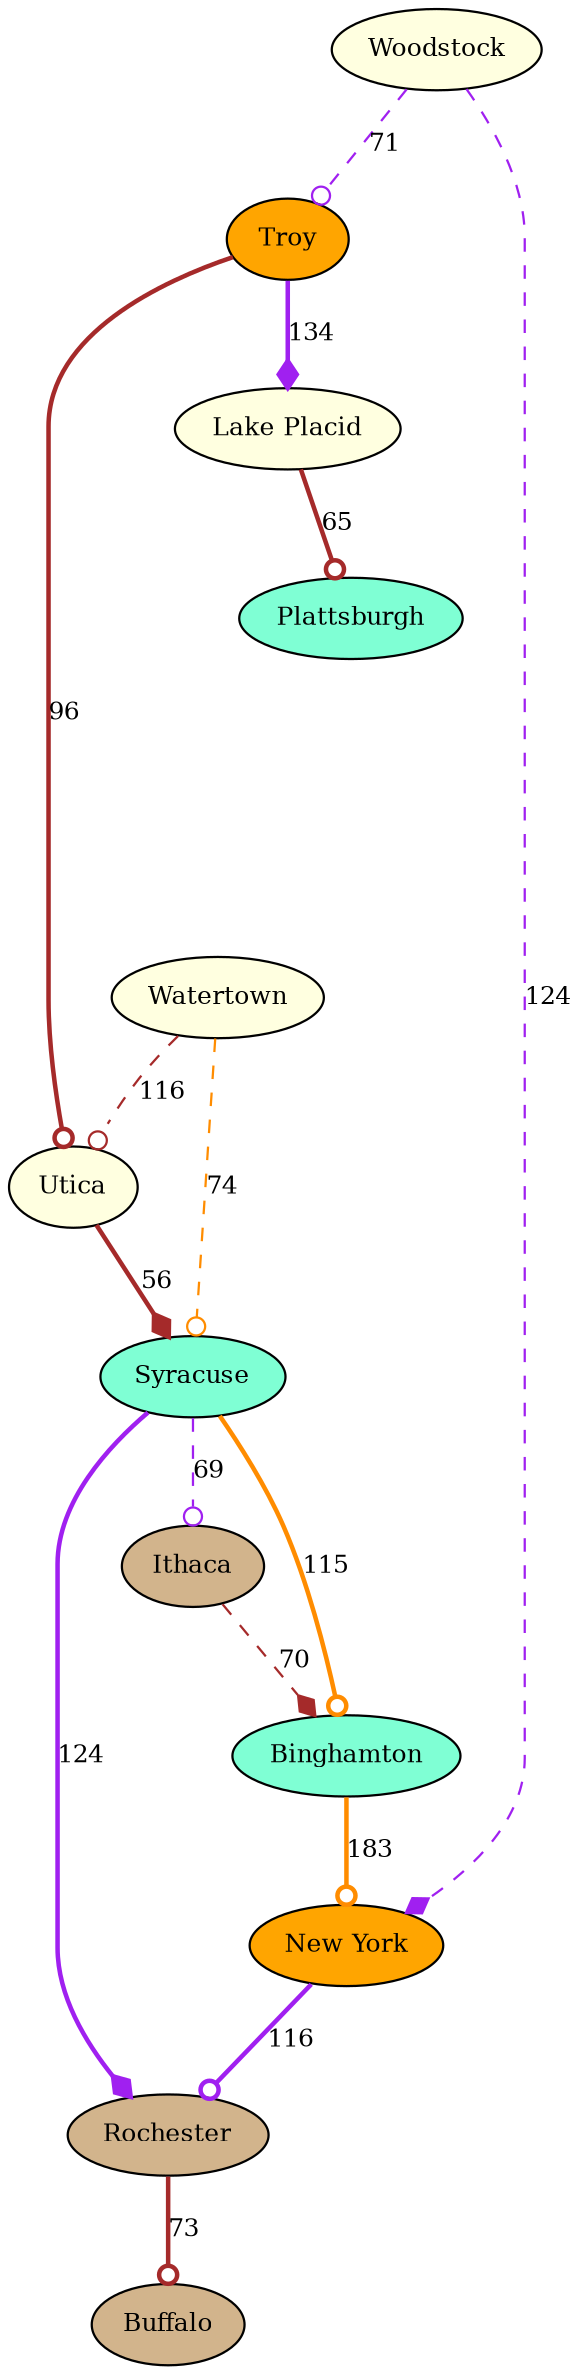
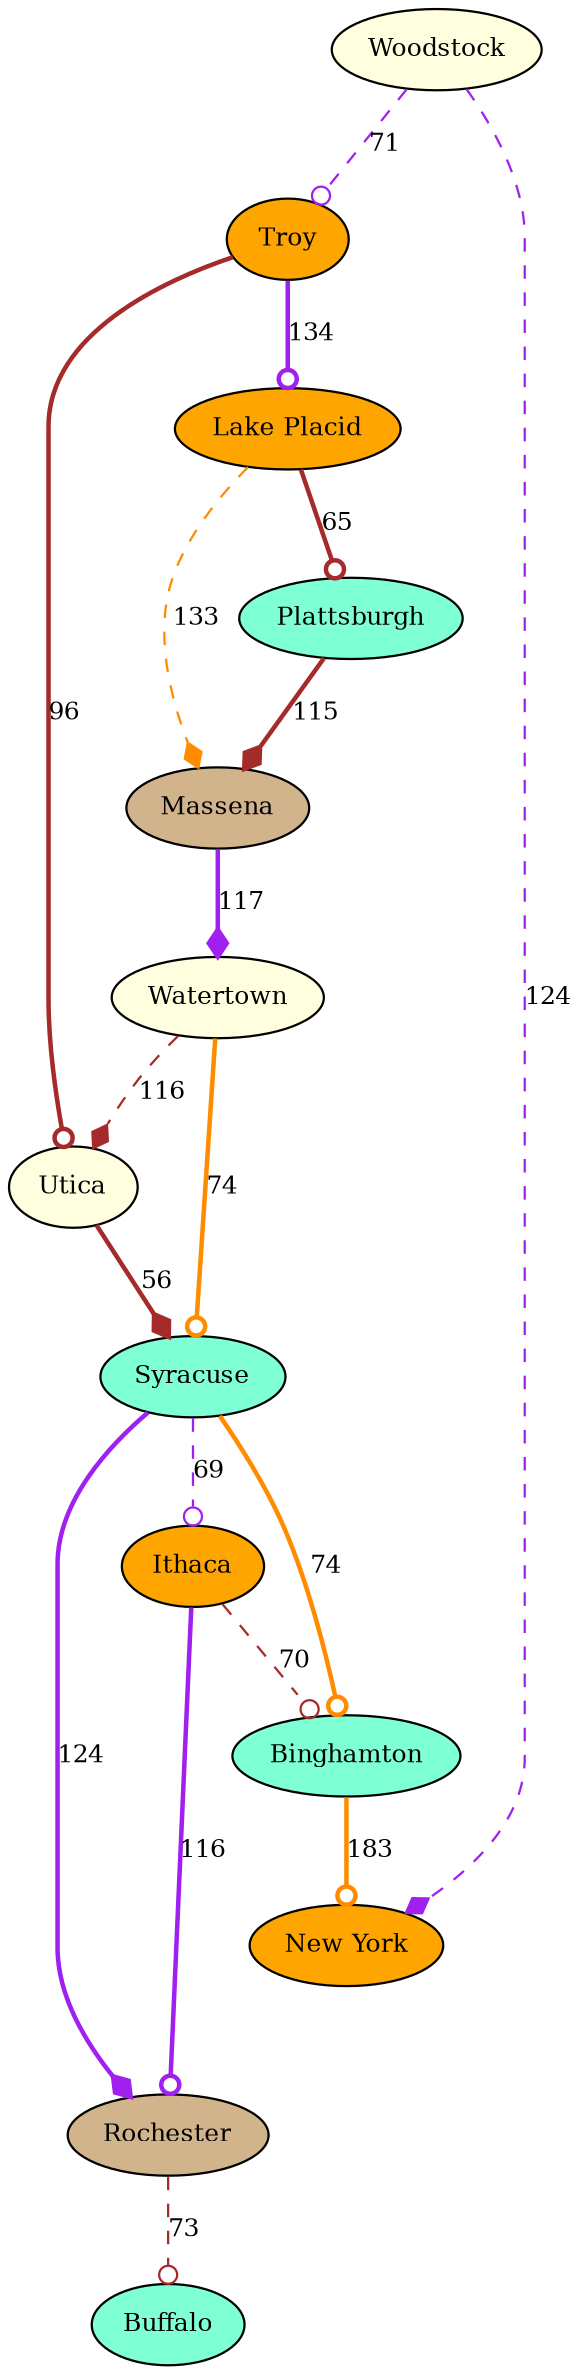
(288, 325) -> (288, 325)
(288, 429) -> (288, 429)
none -> (218, 808)
(140, 1077) -> (140, 1077)
(206, 1178) -> (206, 1178)
(193, 1566) -> (193, 1566)
(326, 1566) -> (326, 1566)
(260, 1649) -> (260, 1649)
(264, 2033) -> (181, 1841)
(168, 2221) -> (168, 2221)
(168, 2325) -> (168, 2325)
